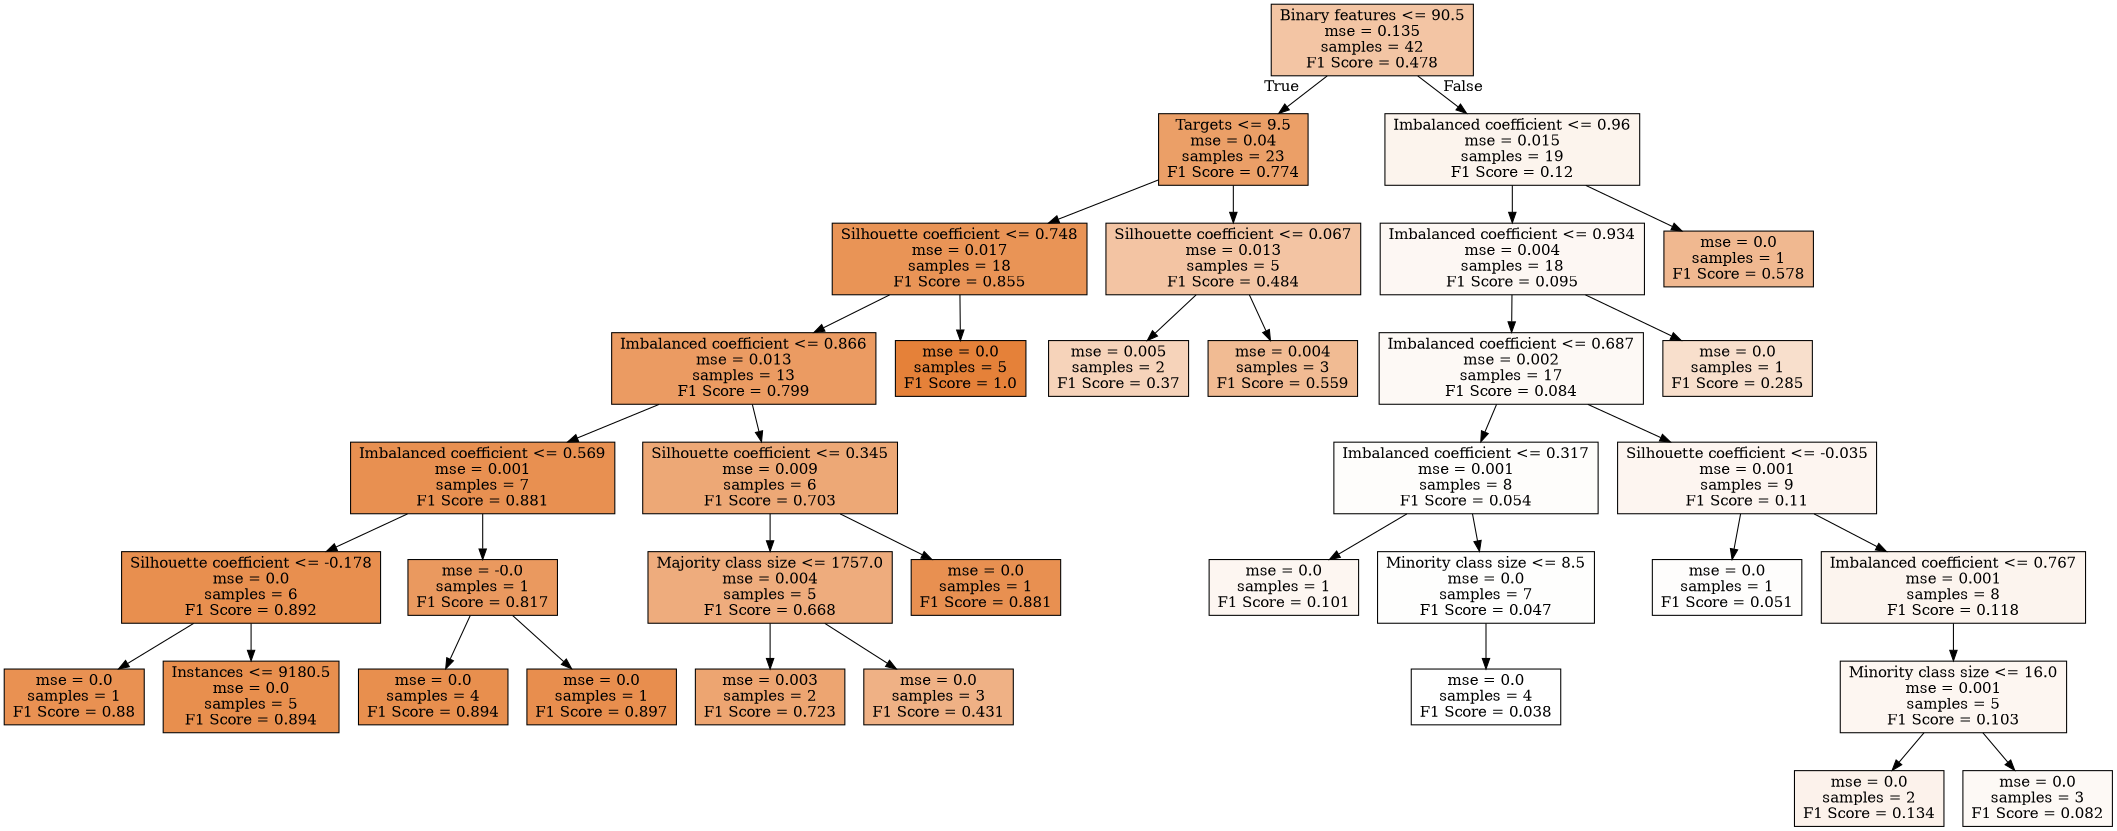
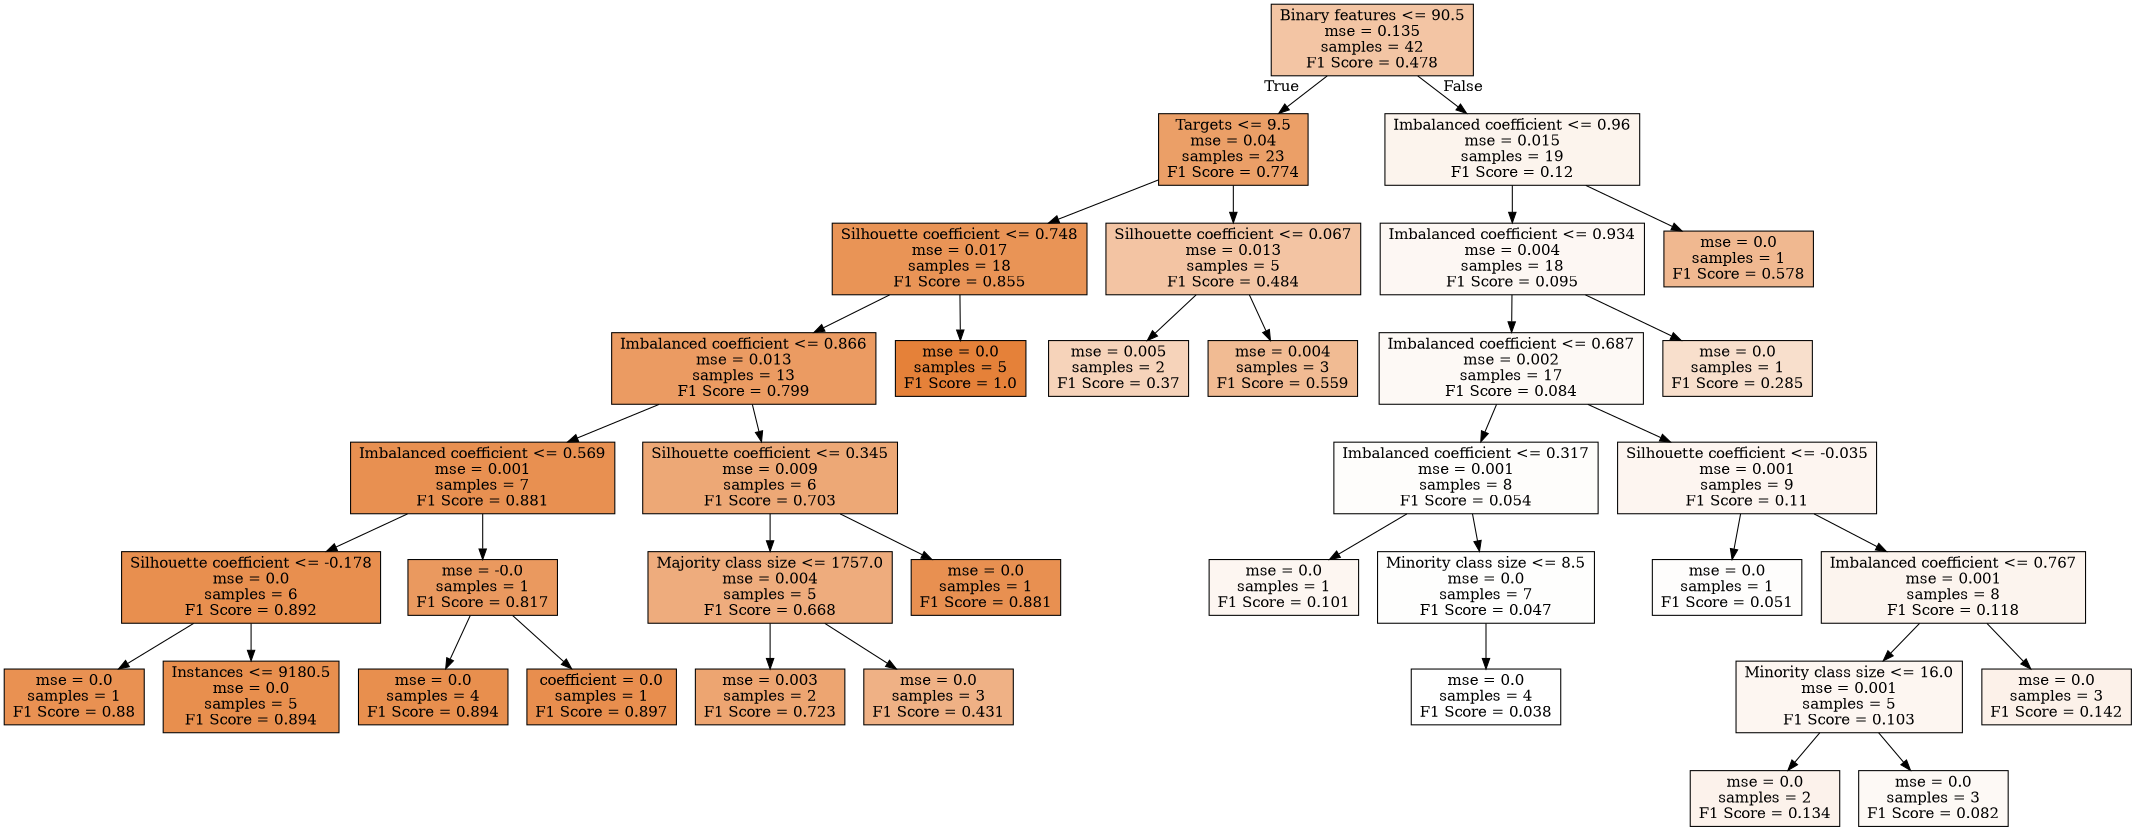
(602, 697) -> (602, 697)
none -> (2057, 697)
